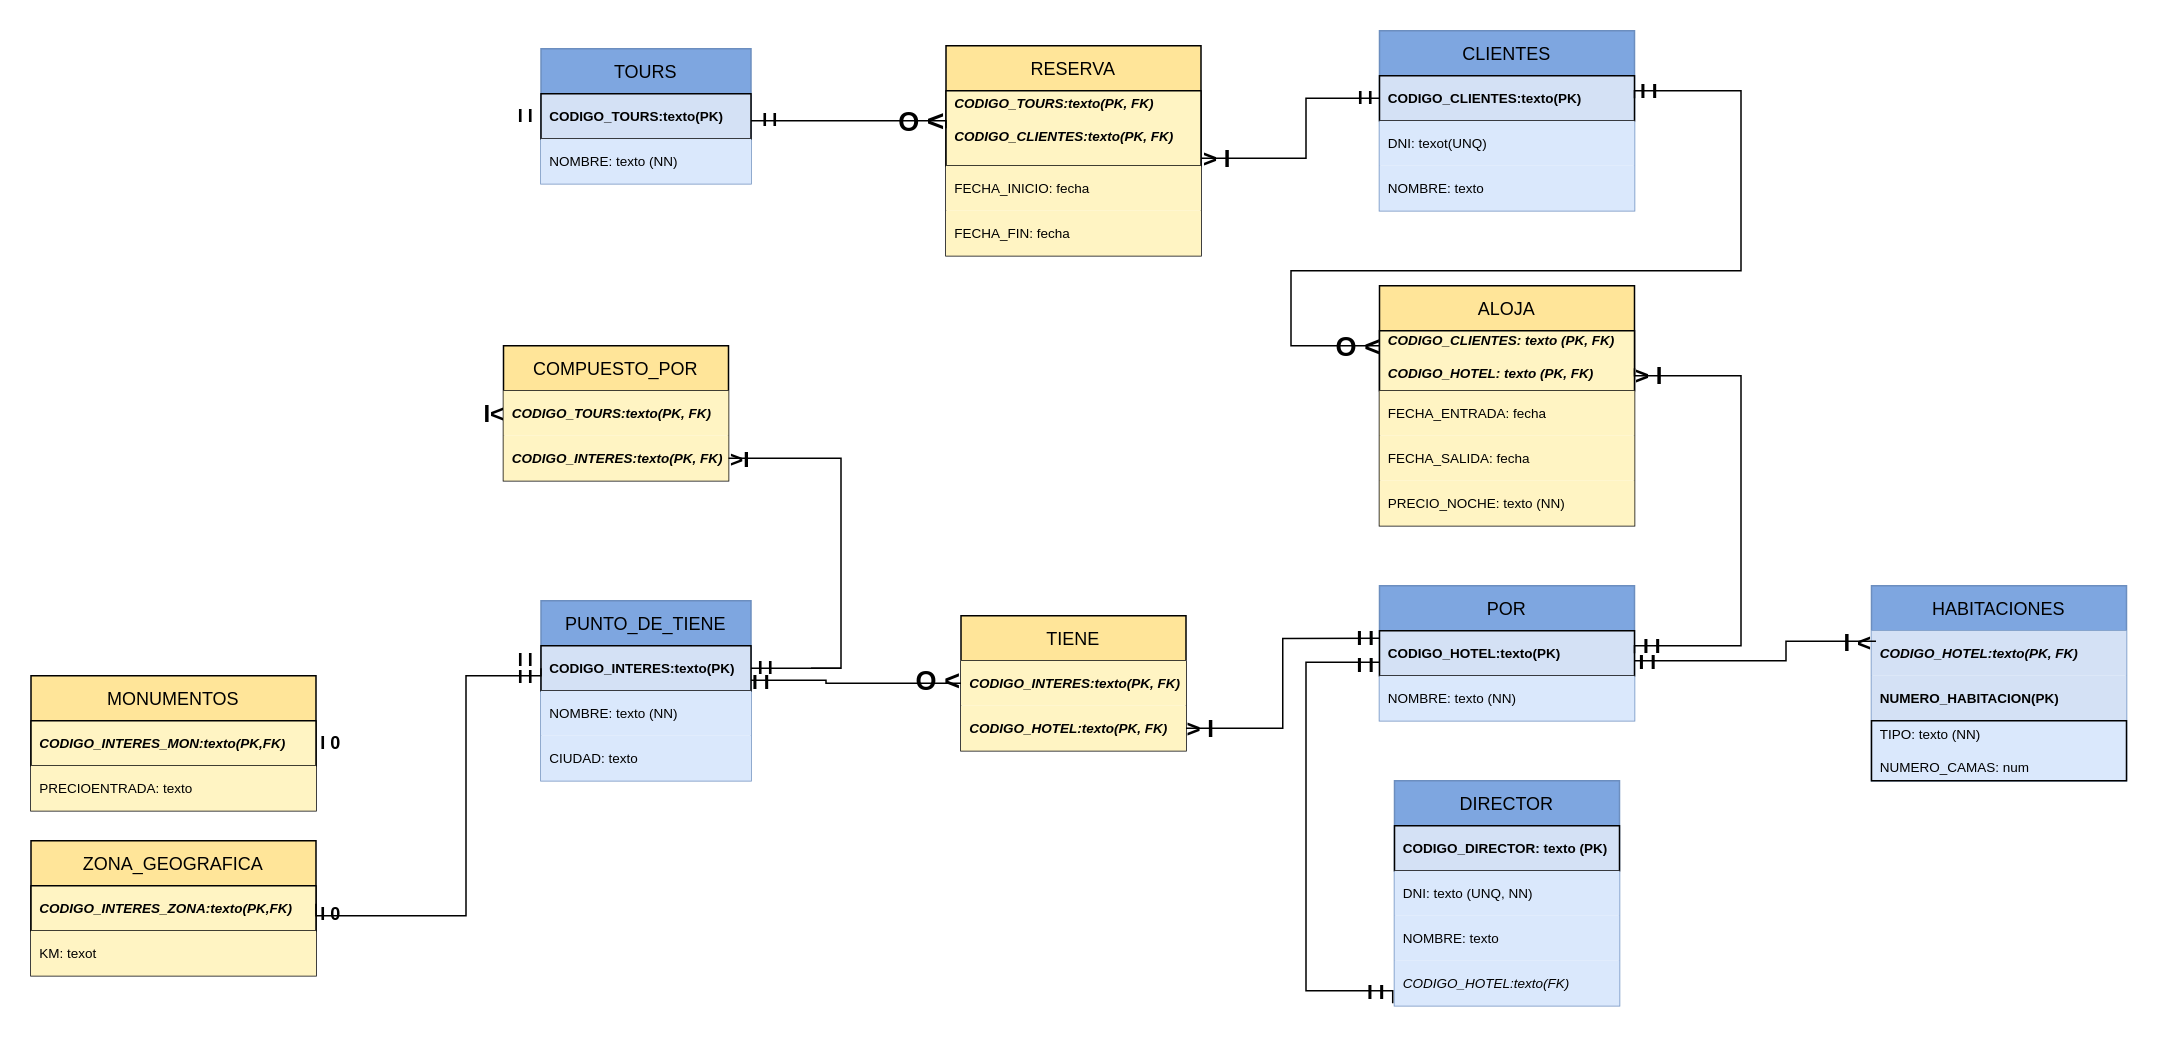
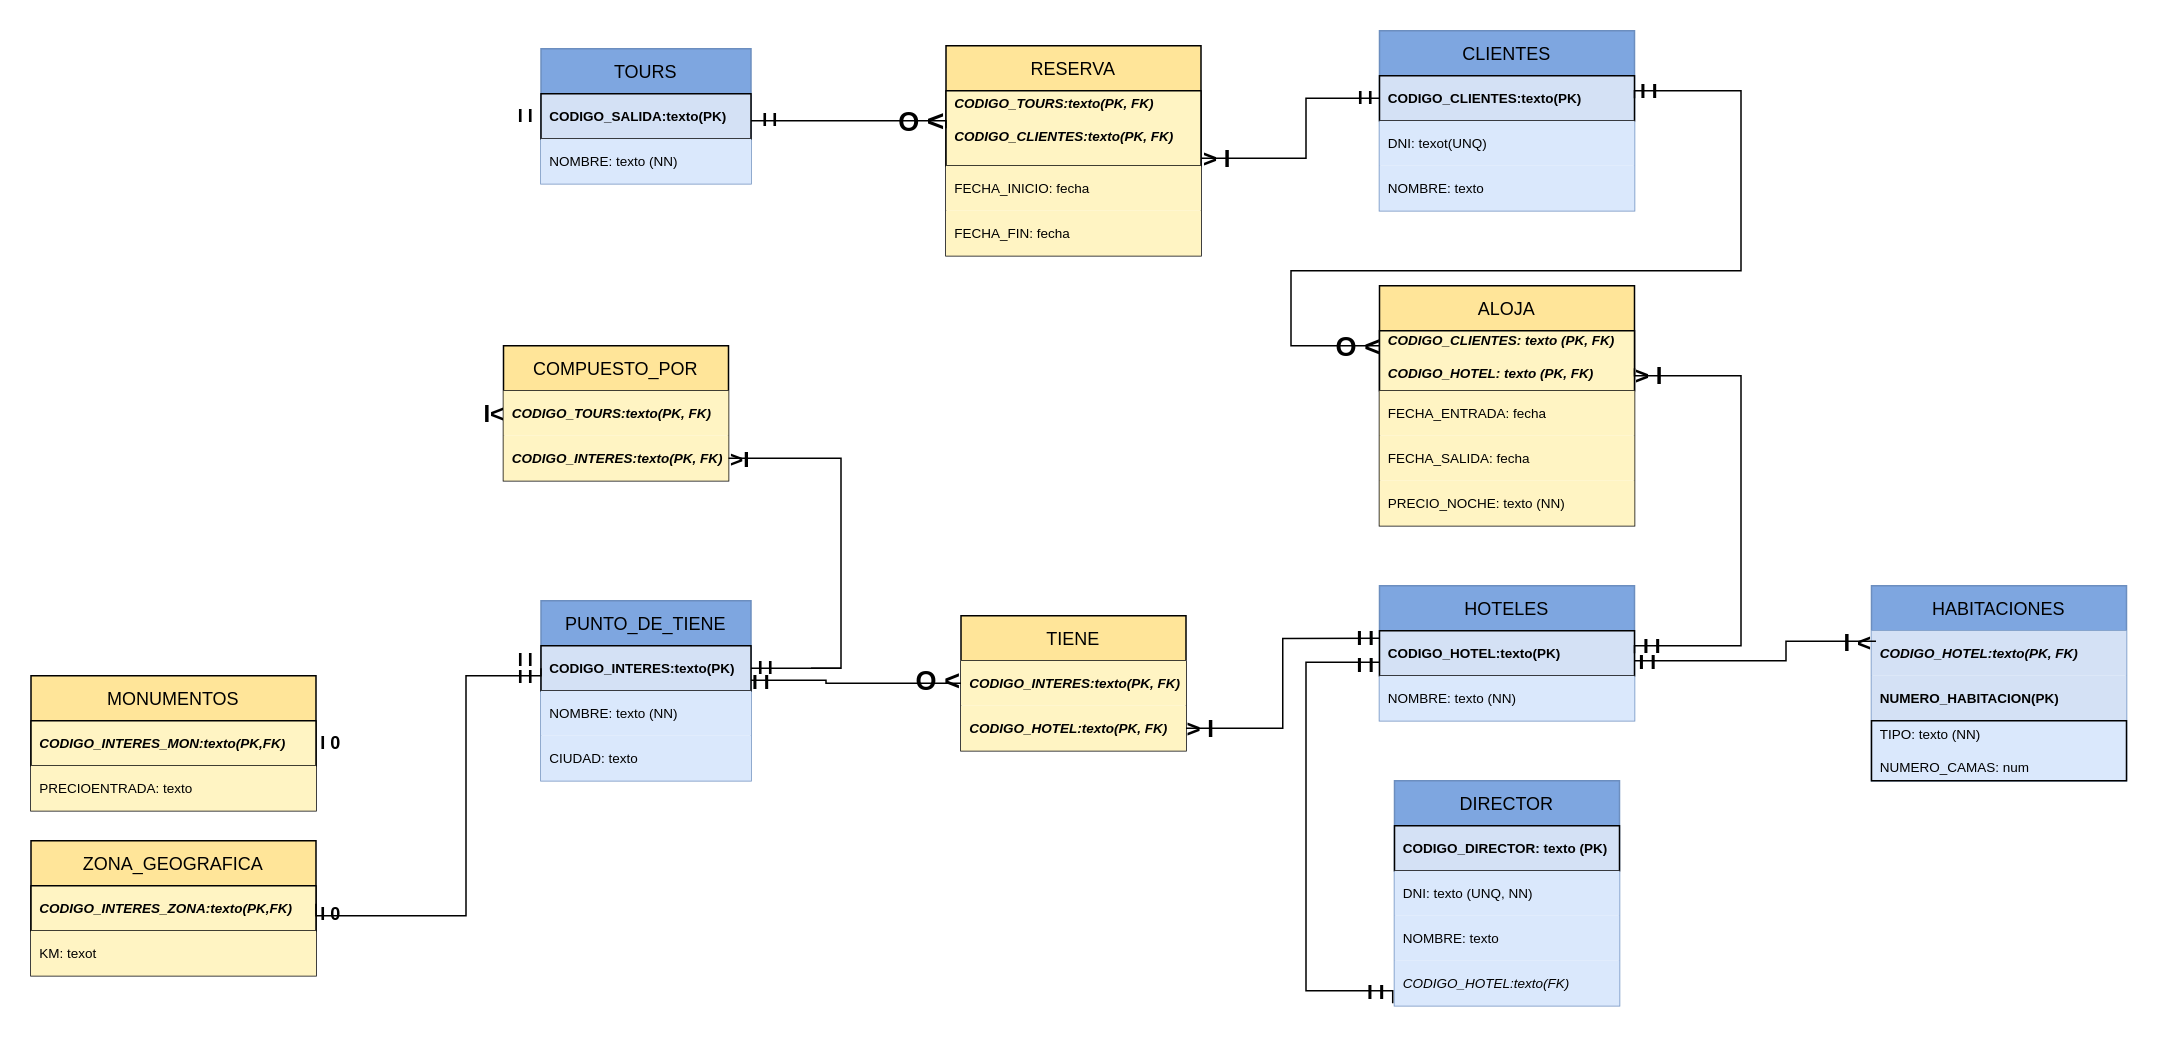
(630, 116) -> (634, 116)
(1506, 609) -> (1506, 609)
